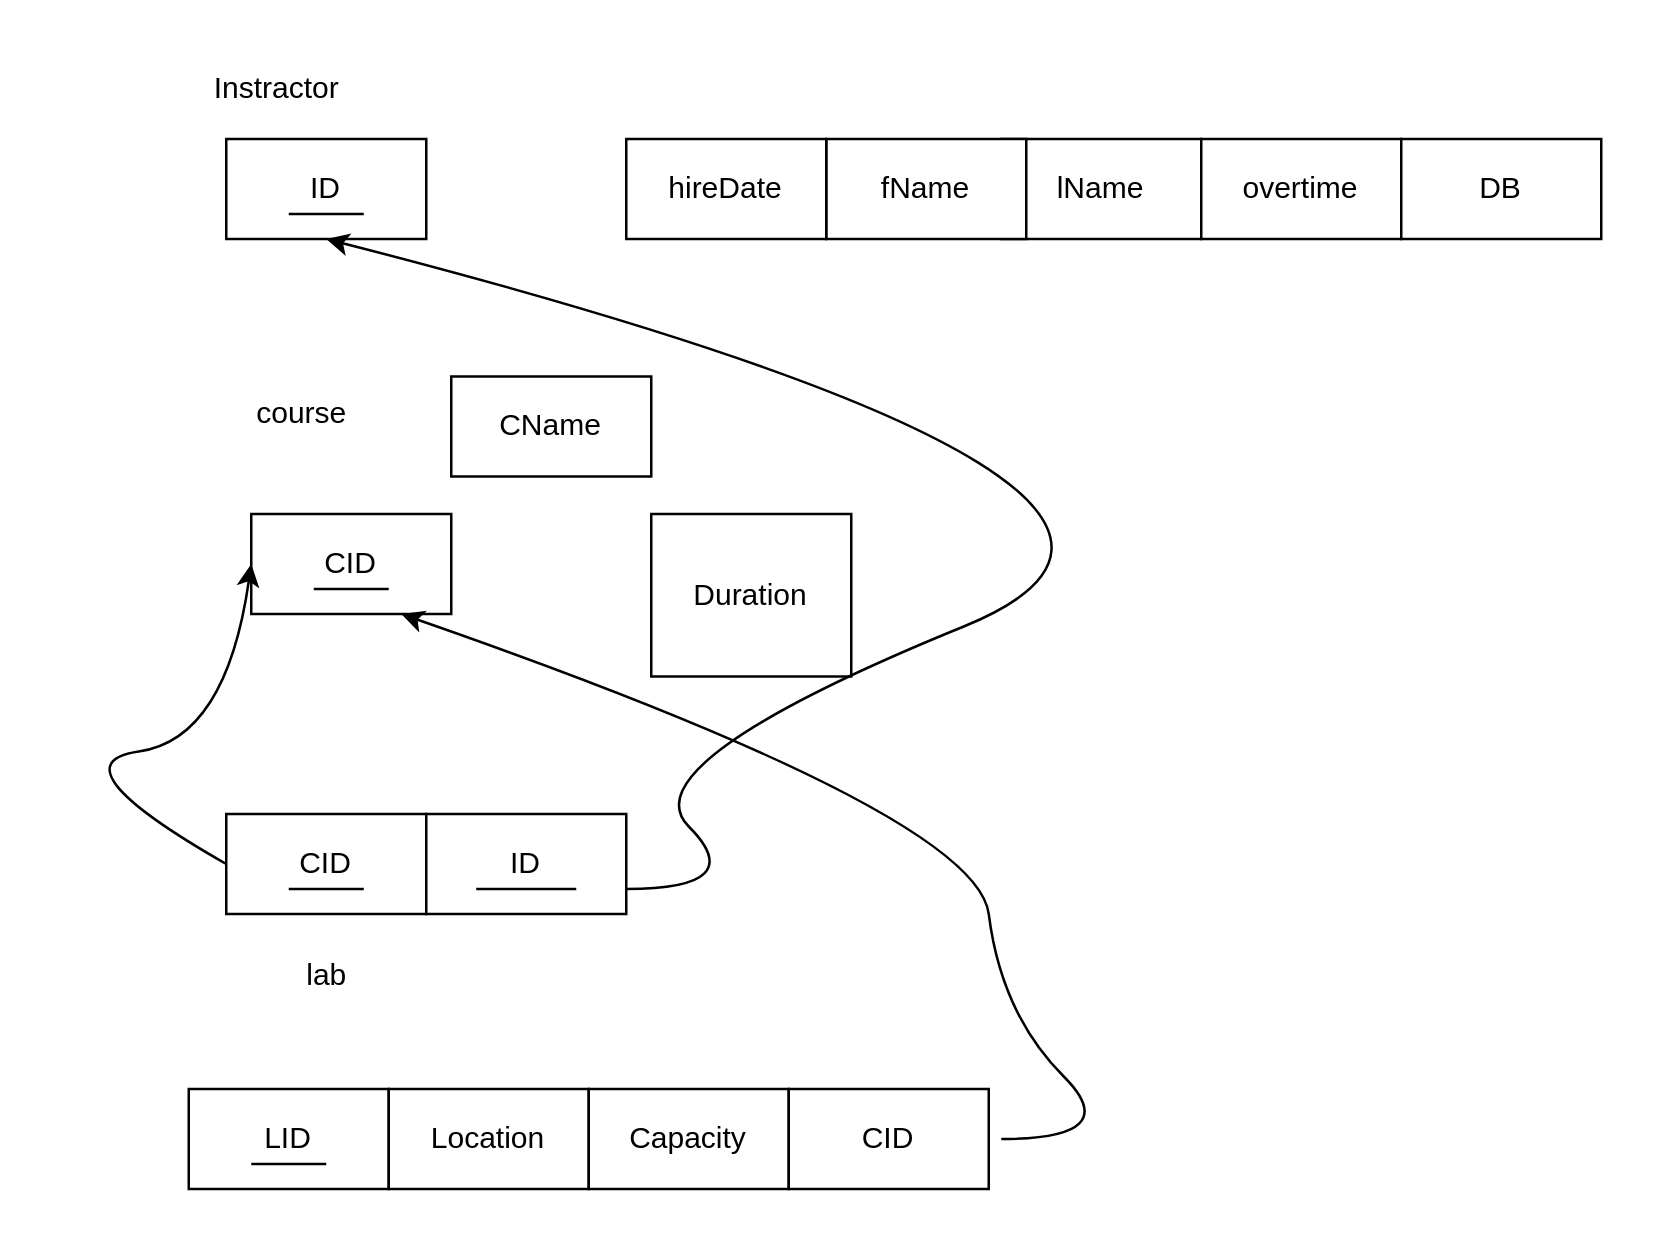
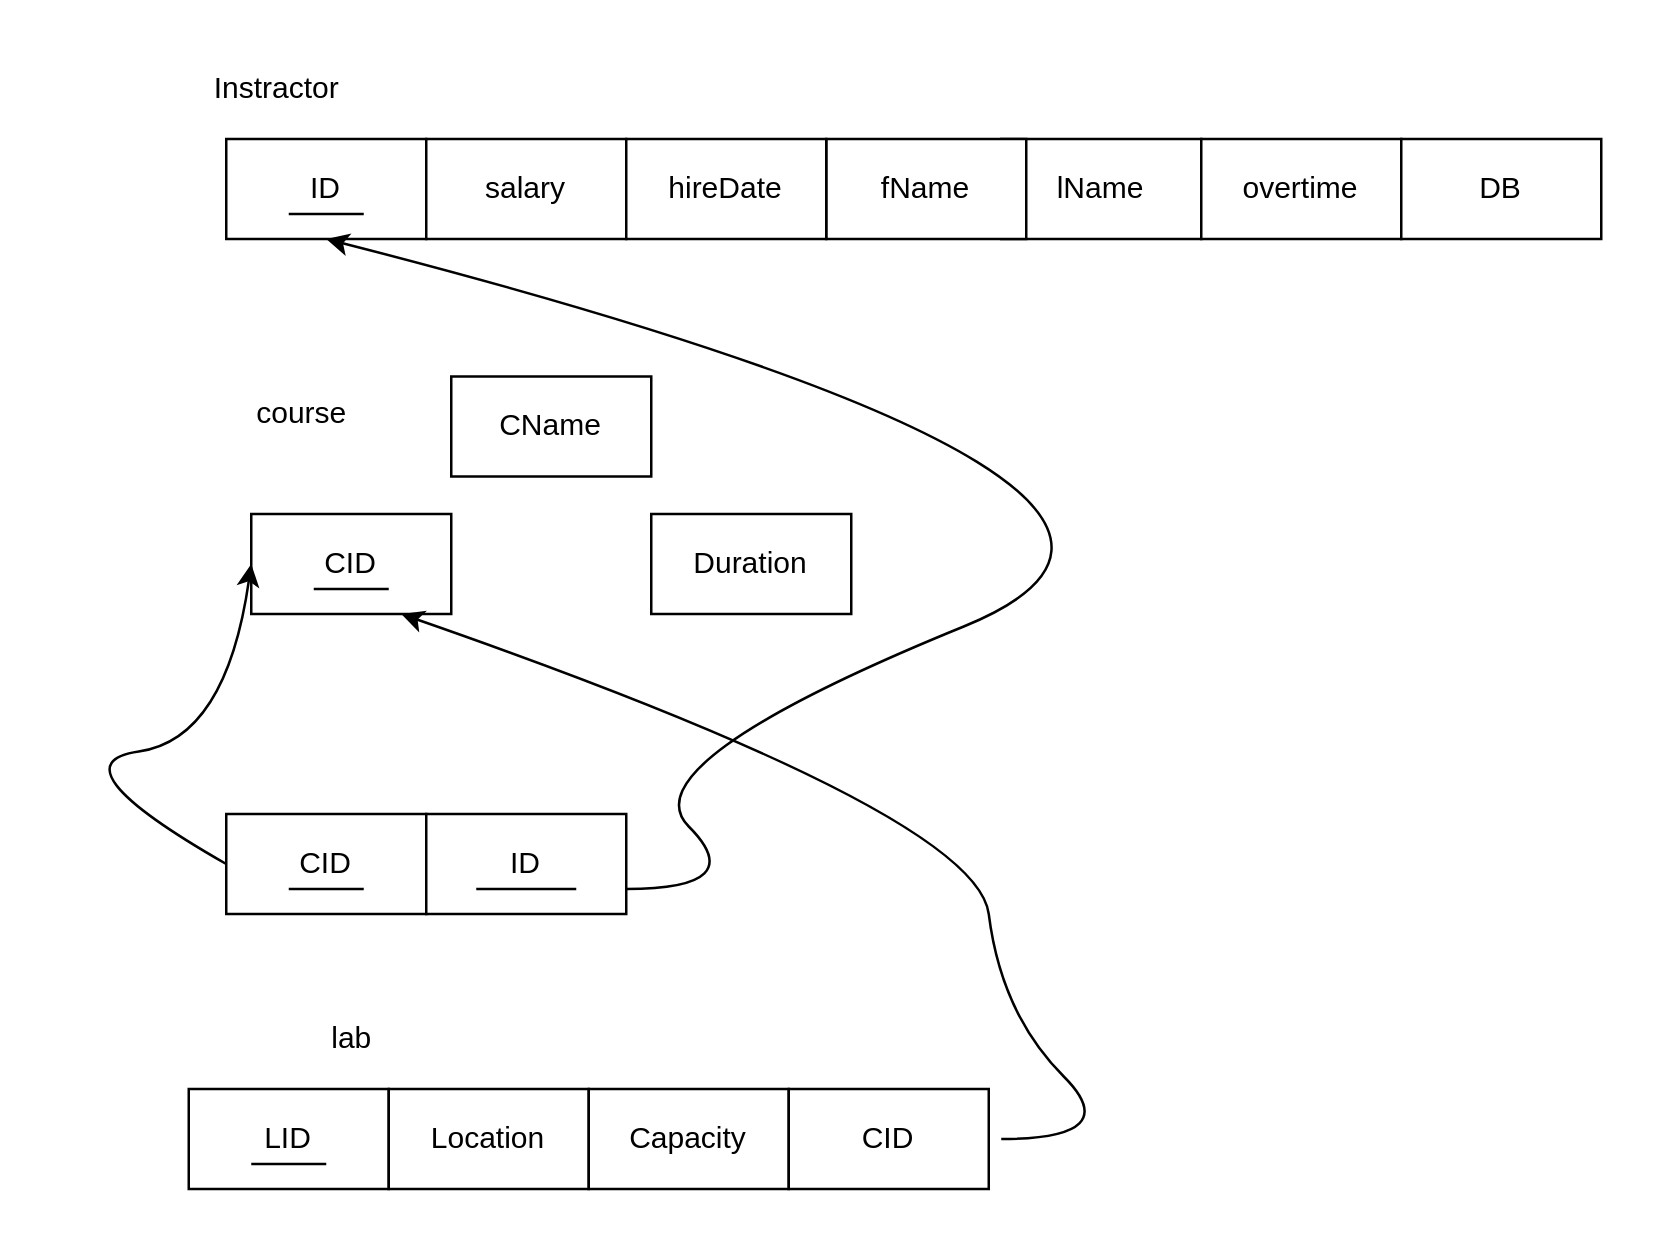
none -> (526, 189)
(751, 595) -> (751, 564)
(326, 976) -> (351, 1039)
